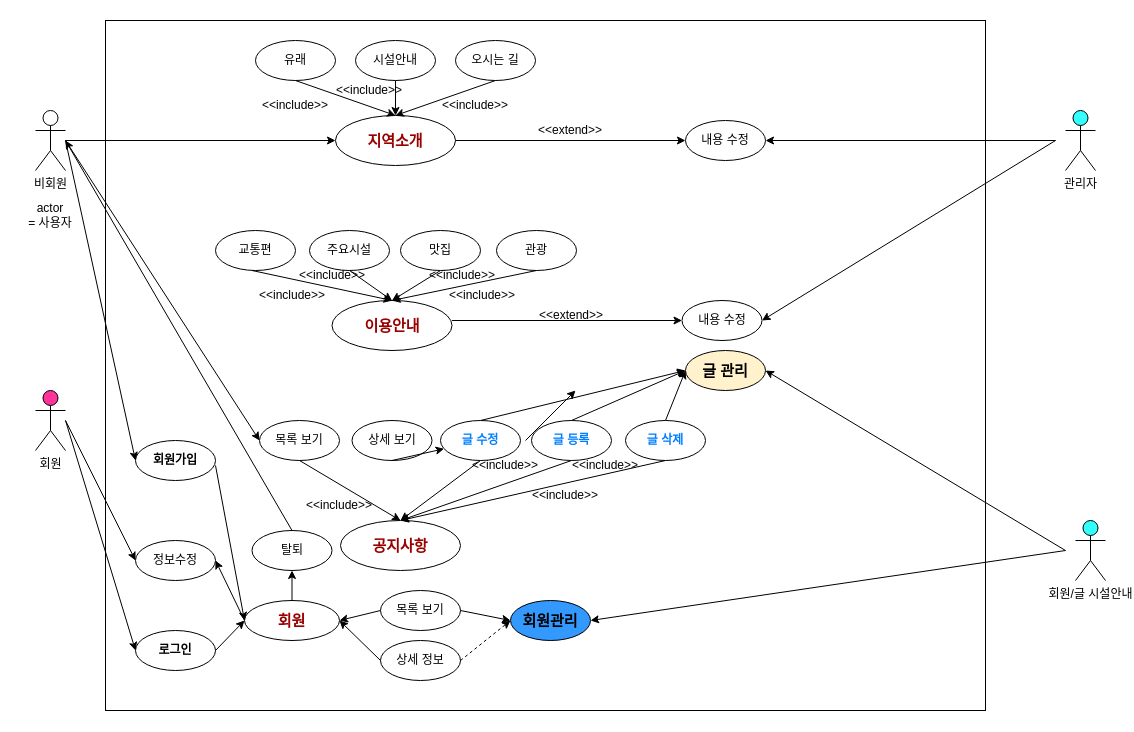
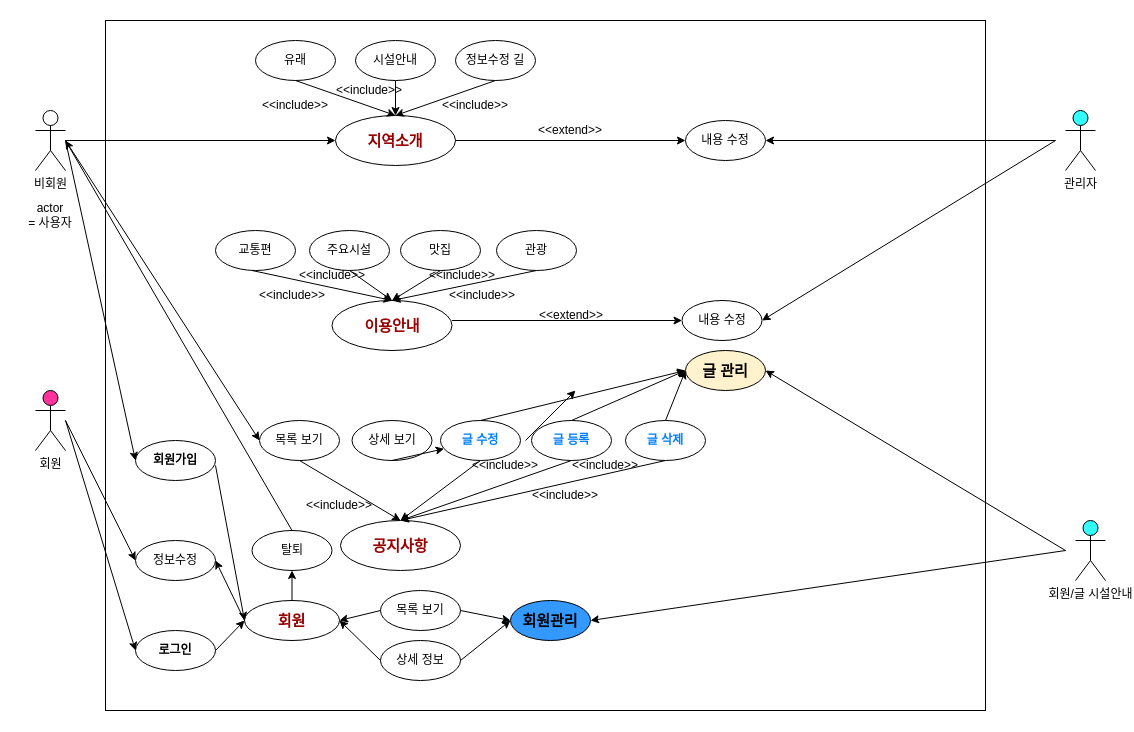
(496, 61) -> (496, 61)
(483, 643) -> (483, 643)
